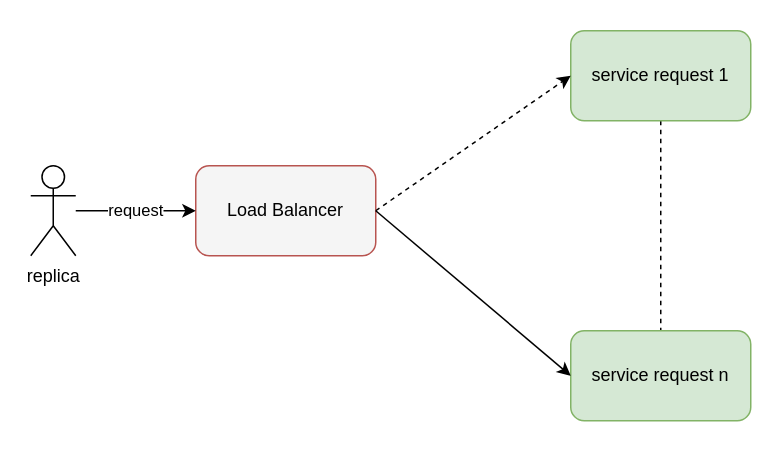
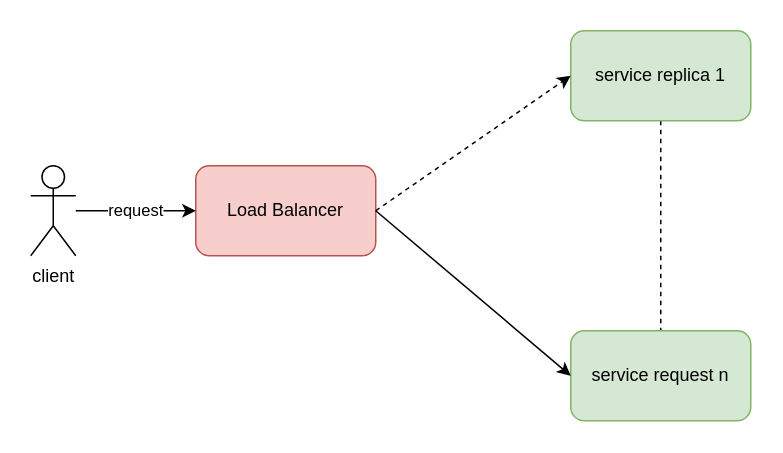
(661, 76) -> (661, 76)
(286, 211) -> (286, 211)
(54, 277) -> (54, 277)
